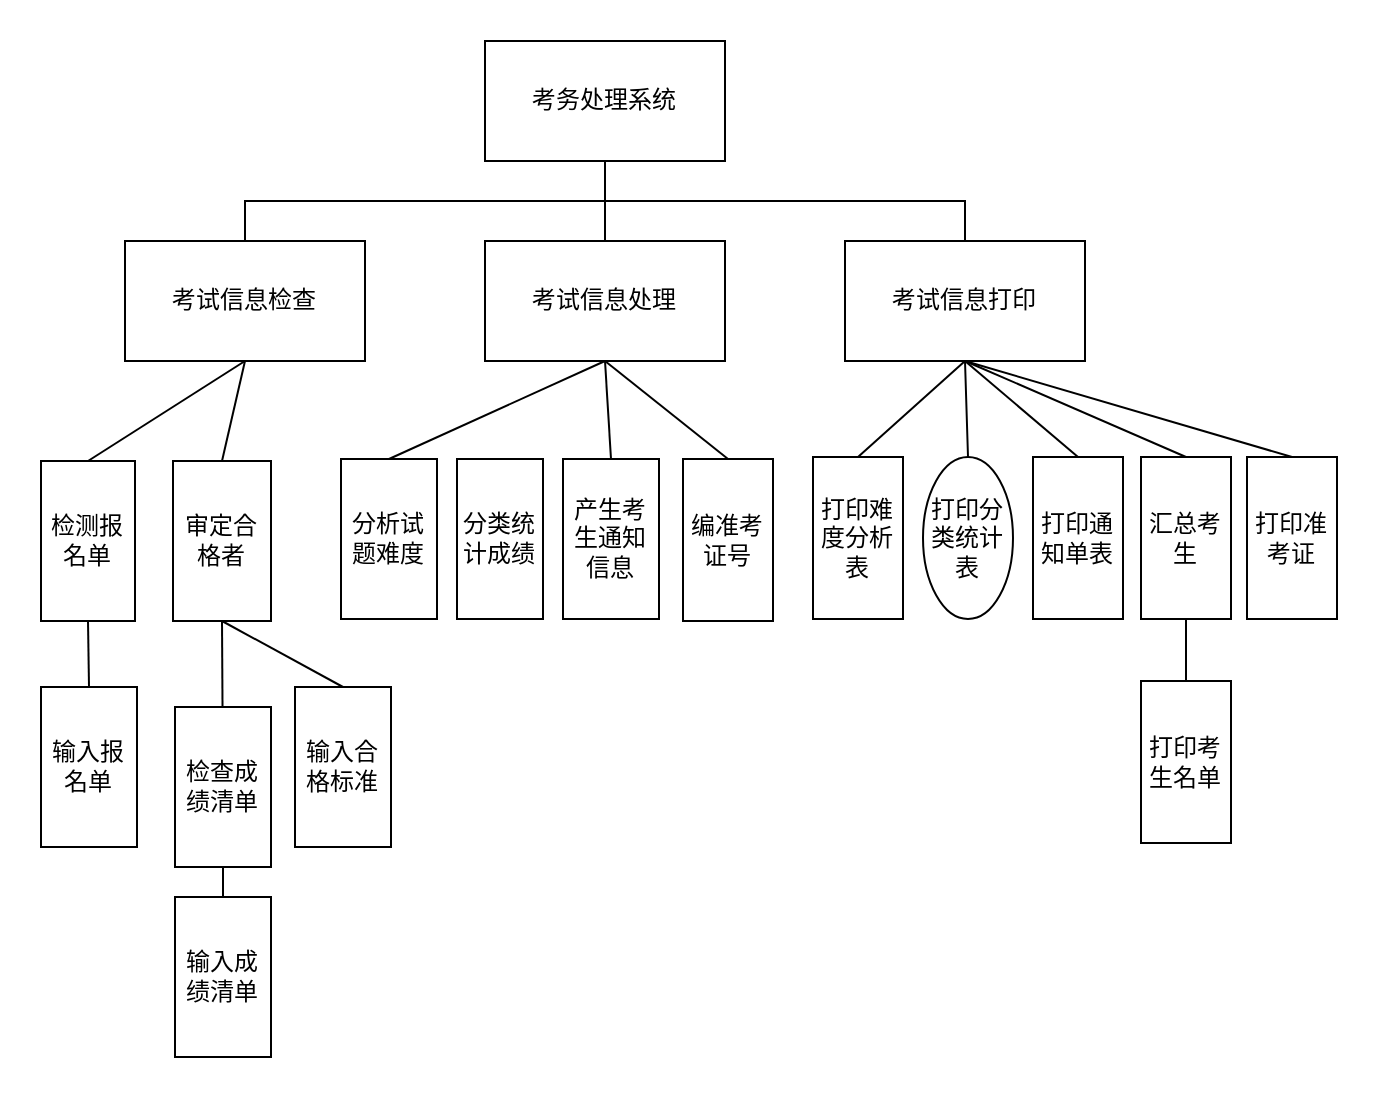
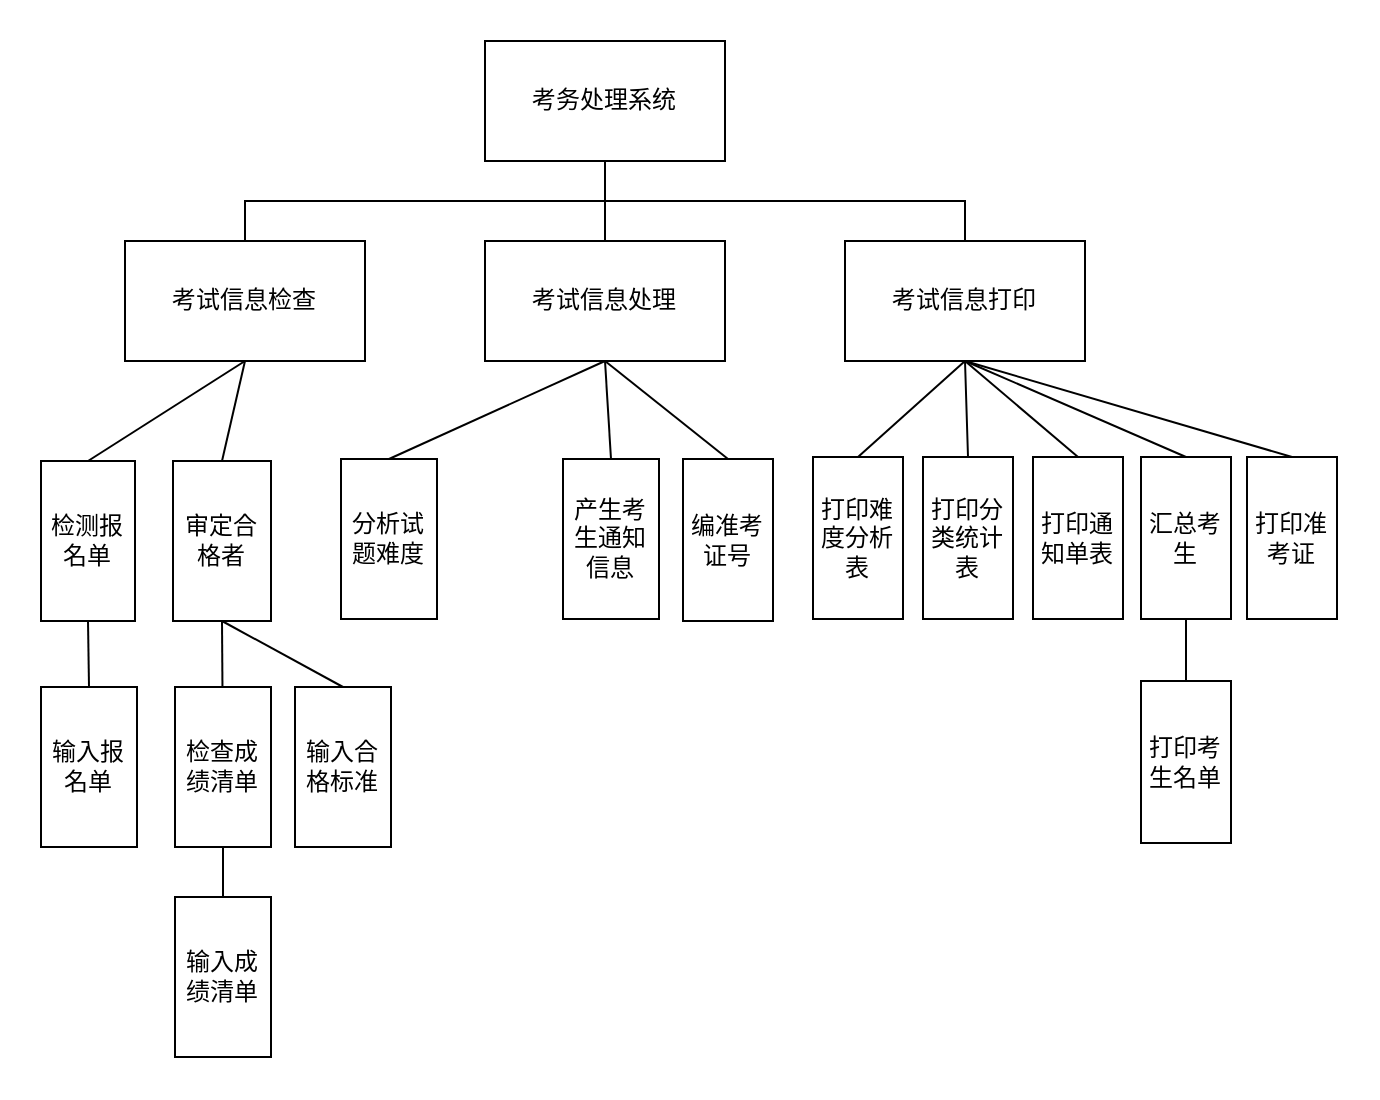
(968, 538) -> (968, 538)
(500, 539) -> none
(223, 787) -> (223, 767)
